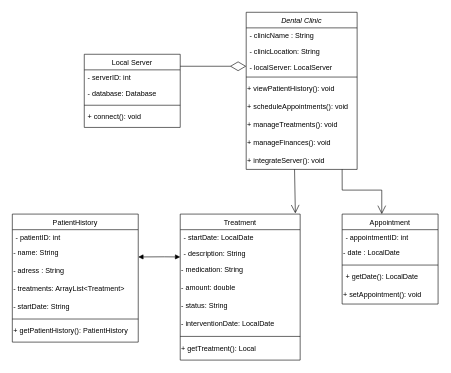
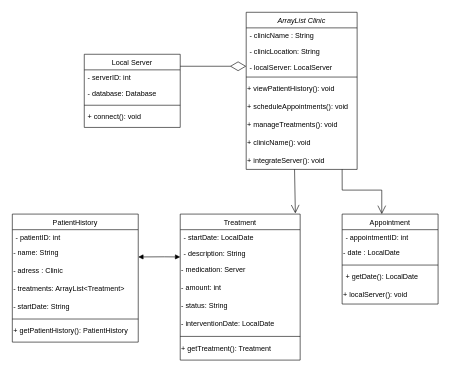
(302, 20) -> (302, 20)
(291, 143) -> (281, 143)
(216, 270) -> (217, 270)
(43, 272) -> (41, 272)
(210, 288) -> (204, 288)
(387, 296) -> (380, 296)
(224, 350) -> (233, 350)
